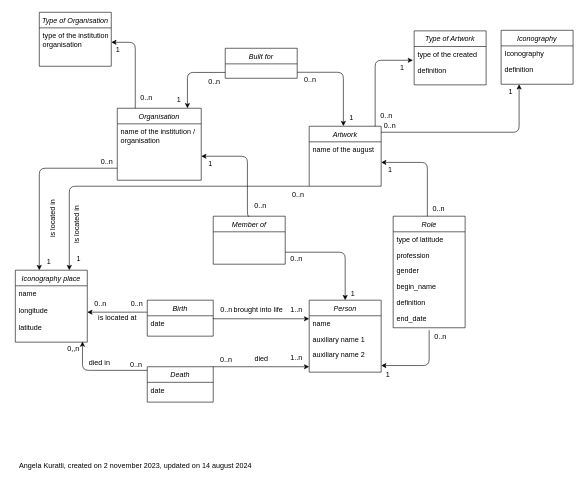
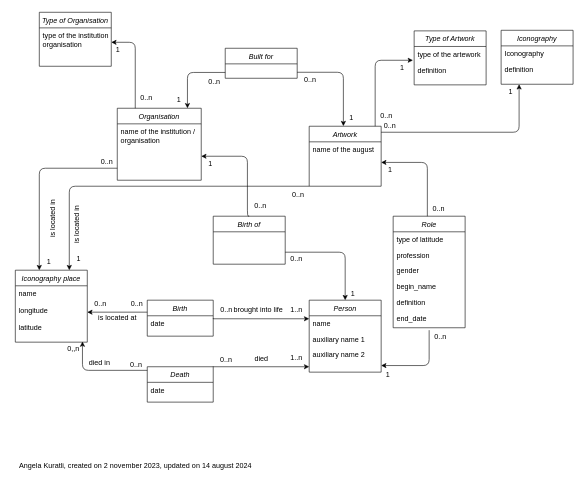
(453, 55) -> (455, 55)
(249, 224) -> (249, 224)
